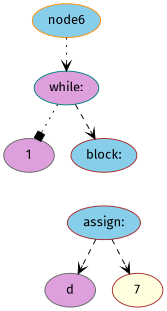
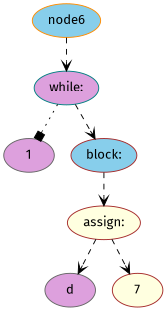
(66, 50) -> (66, 50)
none -> (104, 185)
(104, 223) -> (104, 223)
